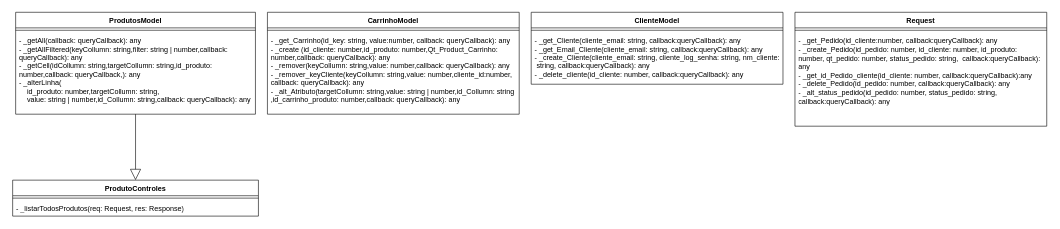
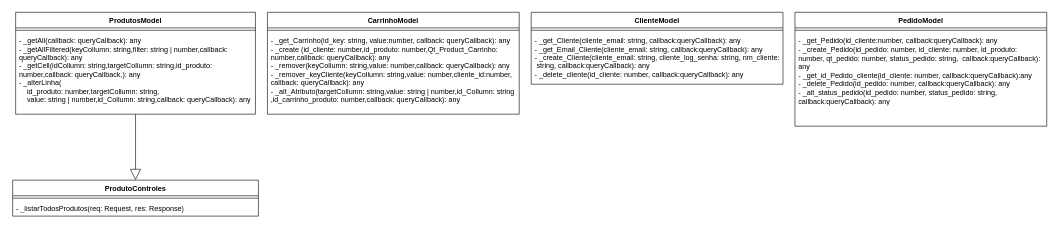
(921, 21) -> (921, 21)
